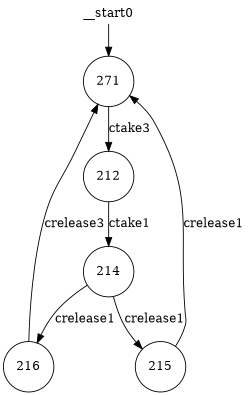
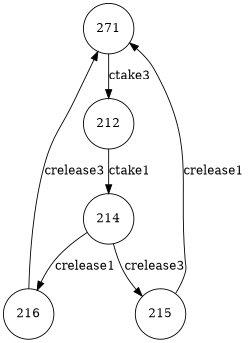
(109, 14) -> none
(155, 319) -> (155, 266)
